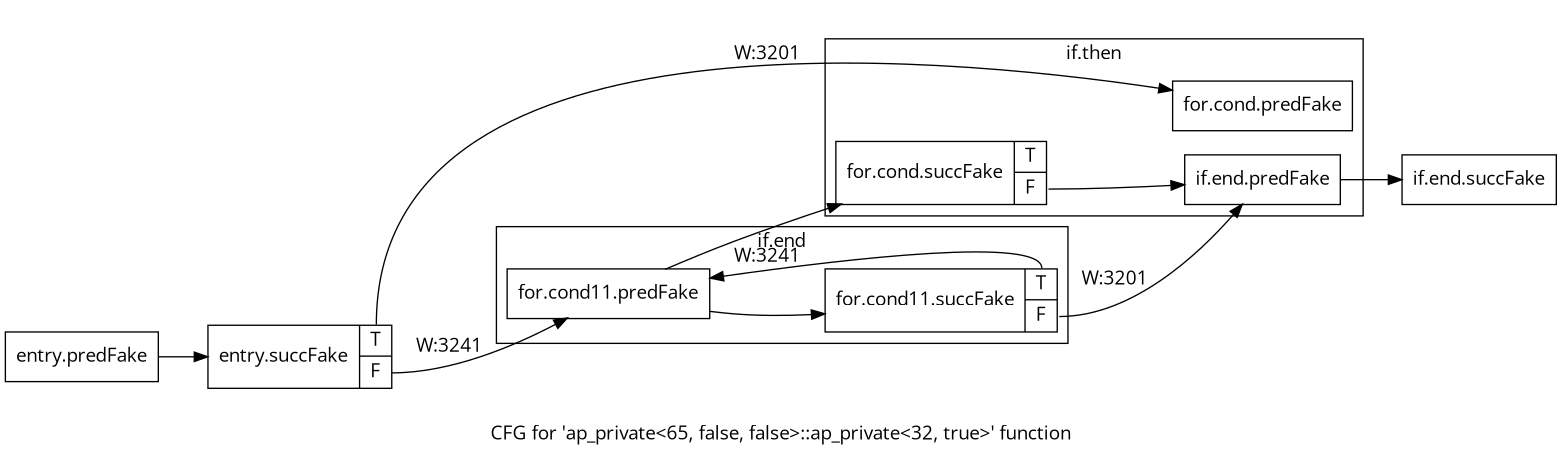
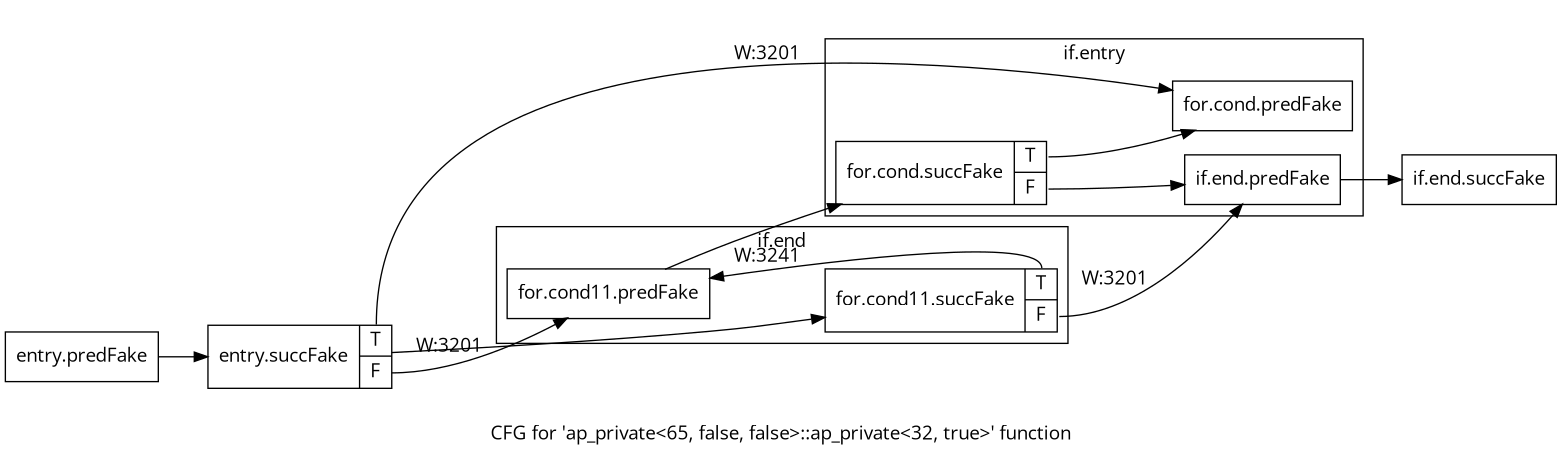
(1094, 54) -> (1094, 54)
none -> (1116, 150)
(760, 315) -> (665, 335)
(449, 347) -> (449, 347)
